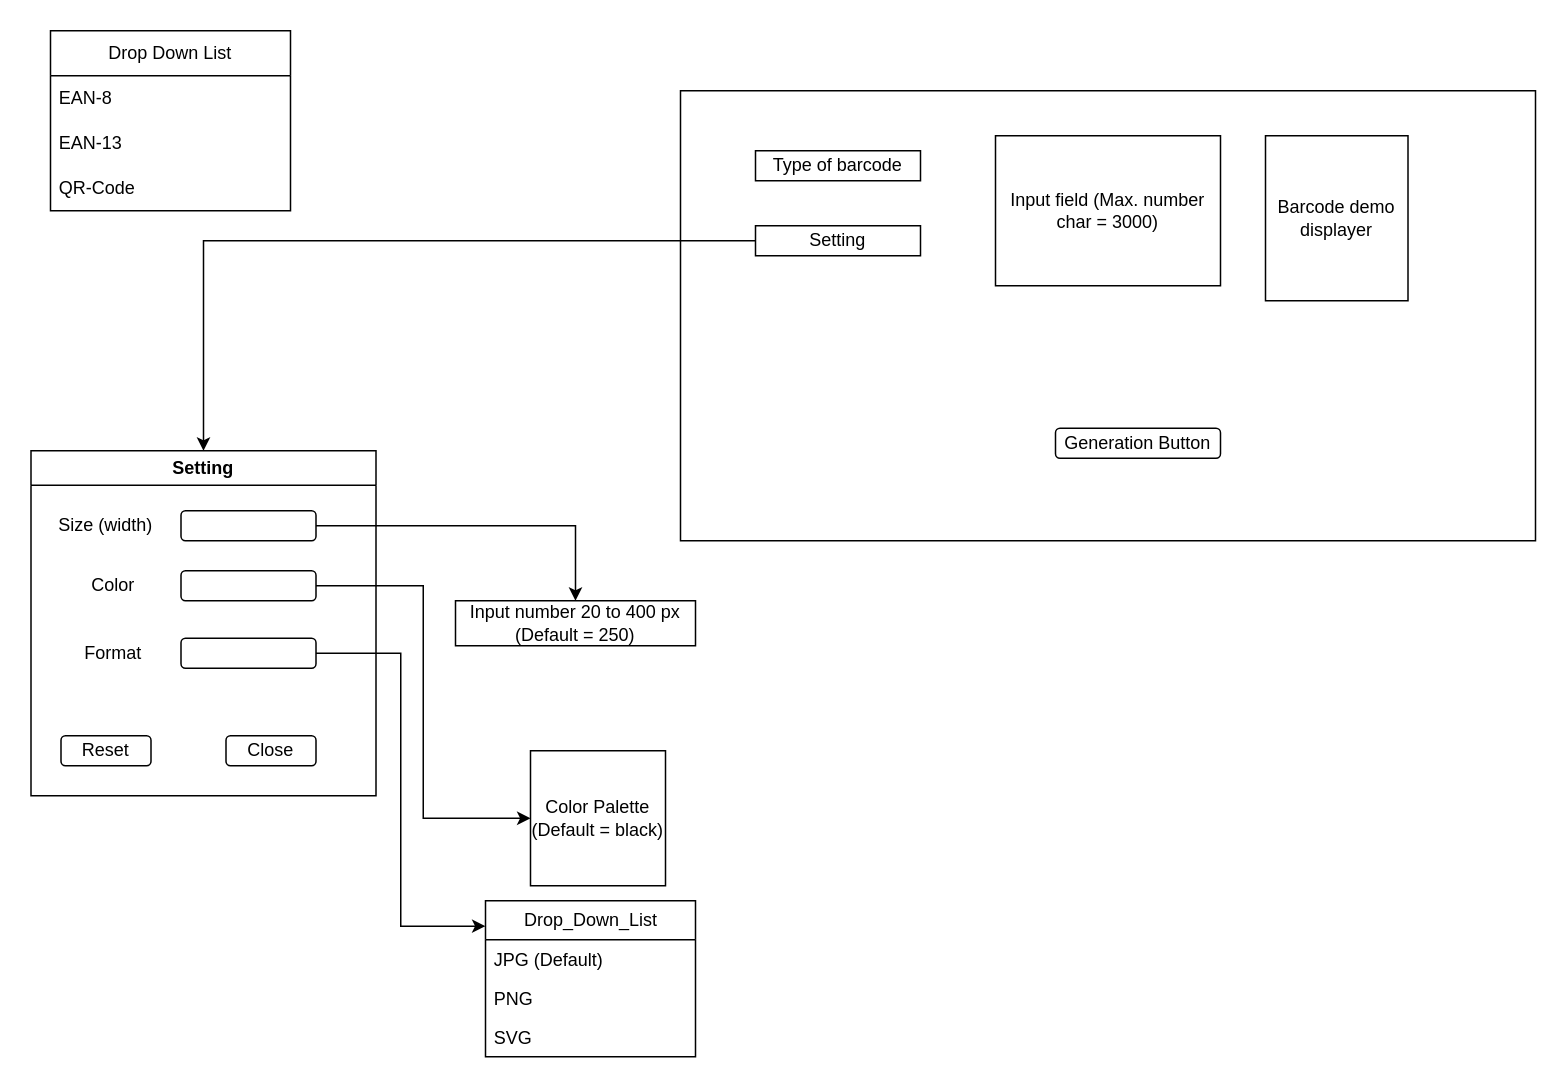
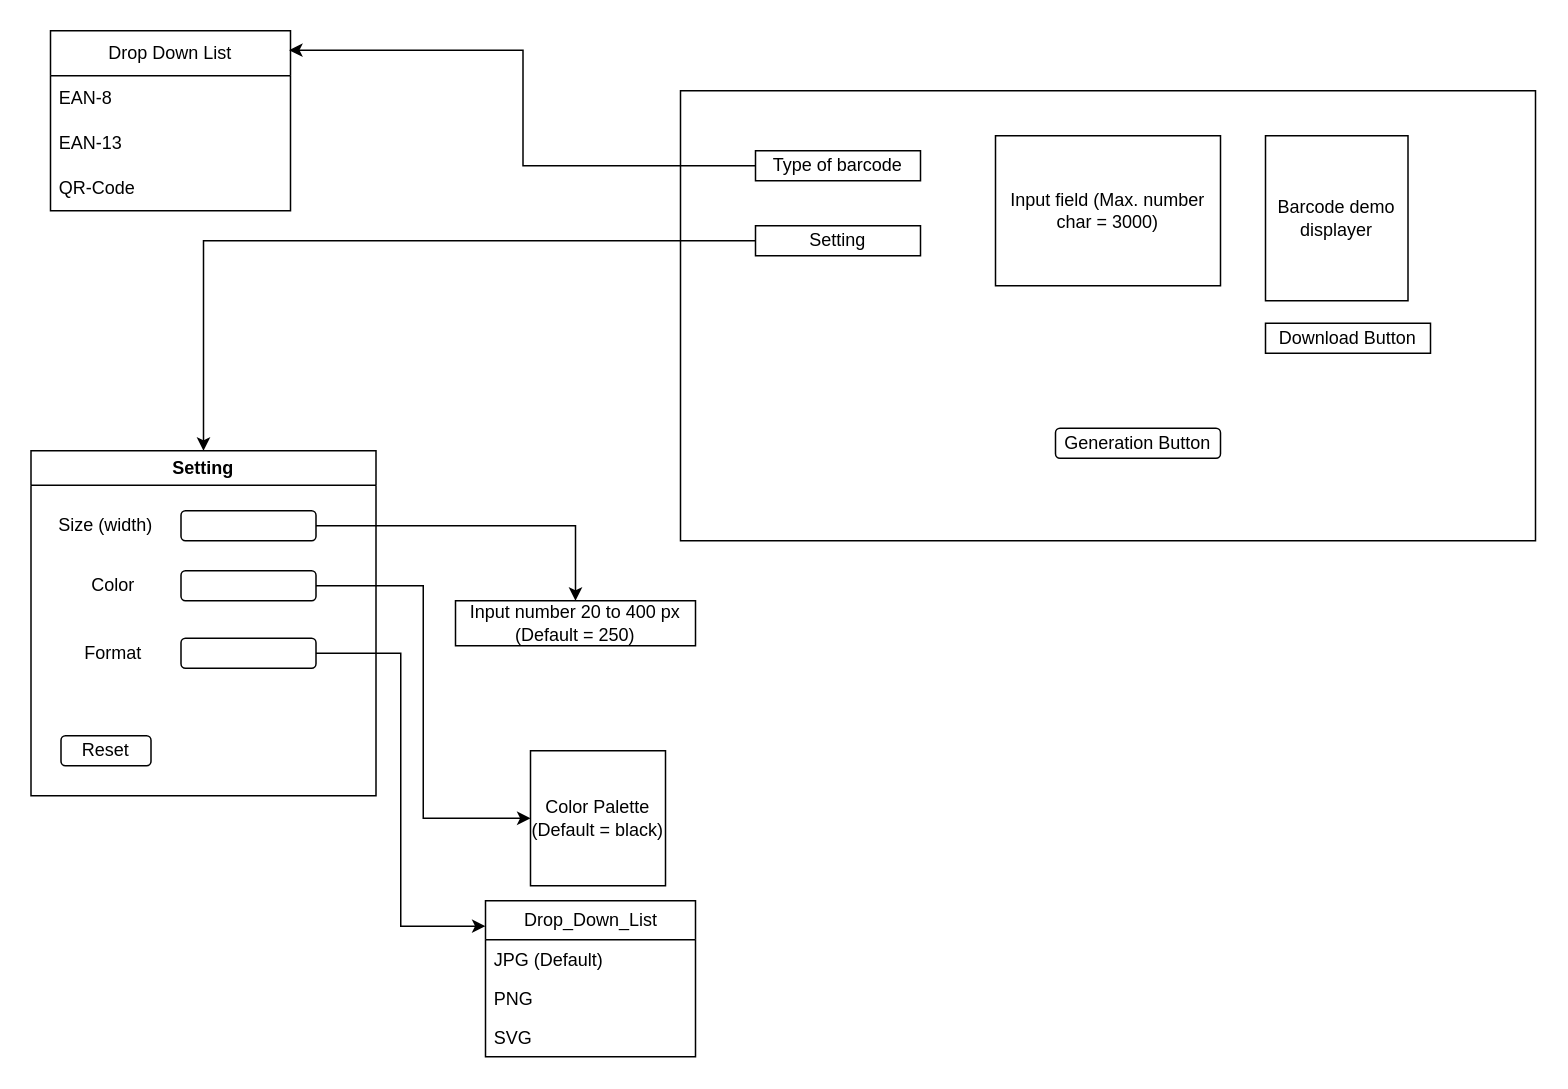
none -> (523, 113)
none -> (1348, 338)
(271, 751) -> none
